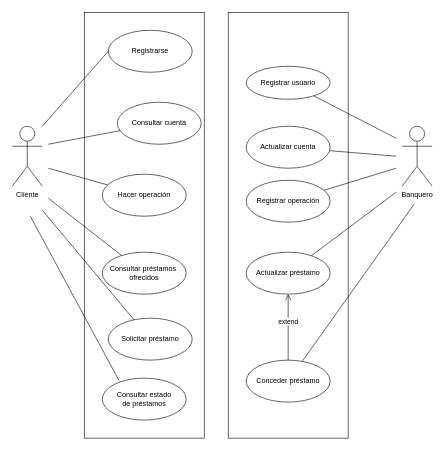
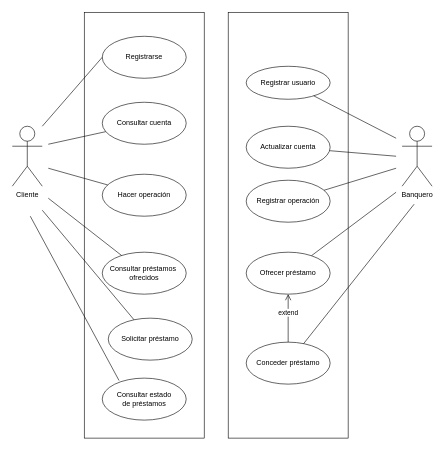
(150, 51) -> (144, 57)
(159, 123) -> (144, 123)
(288, 273) -> (288, 273)
(288, 381) -> (288, 363)
